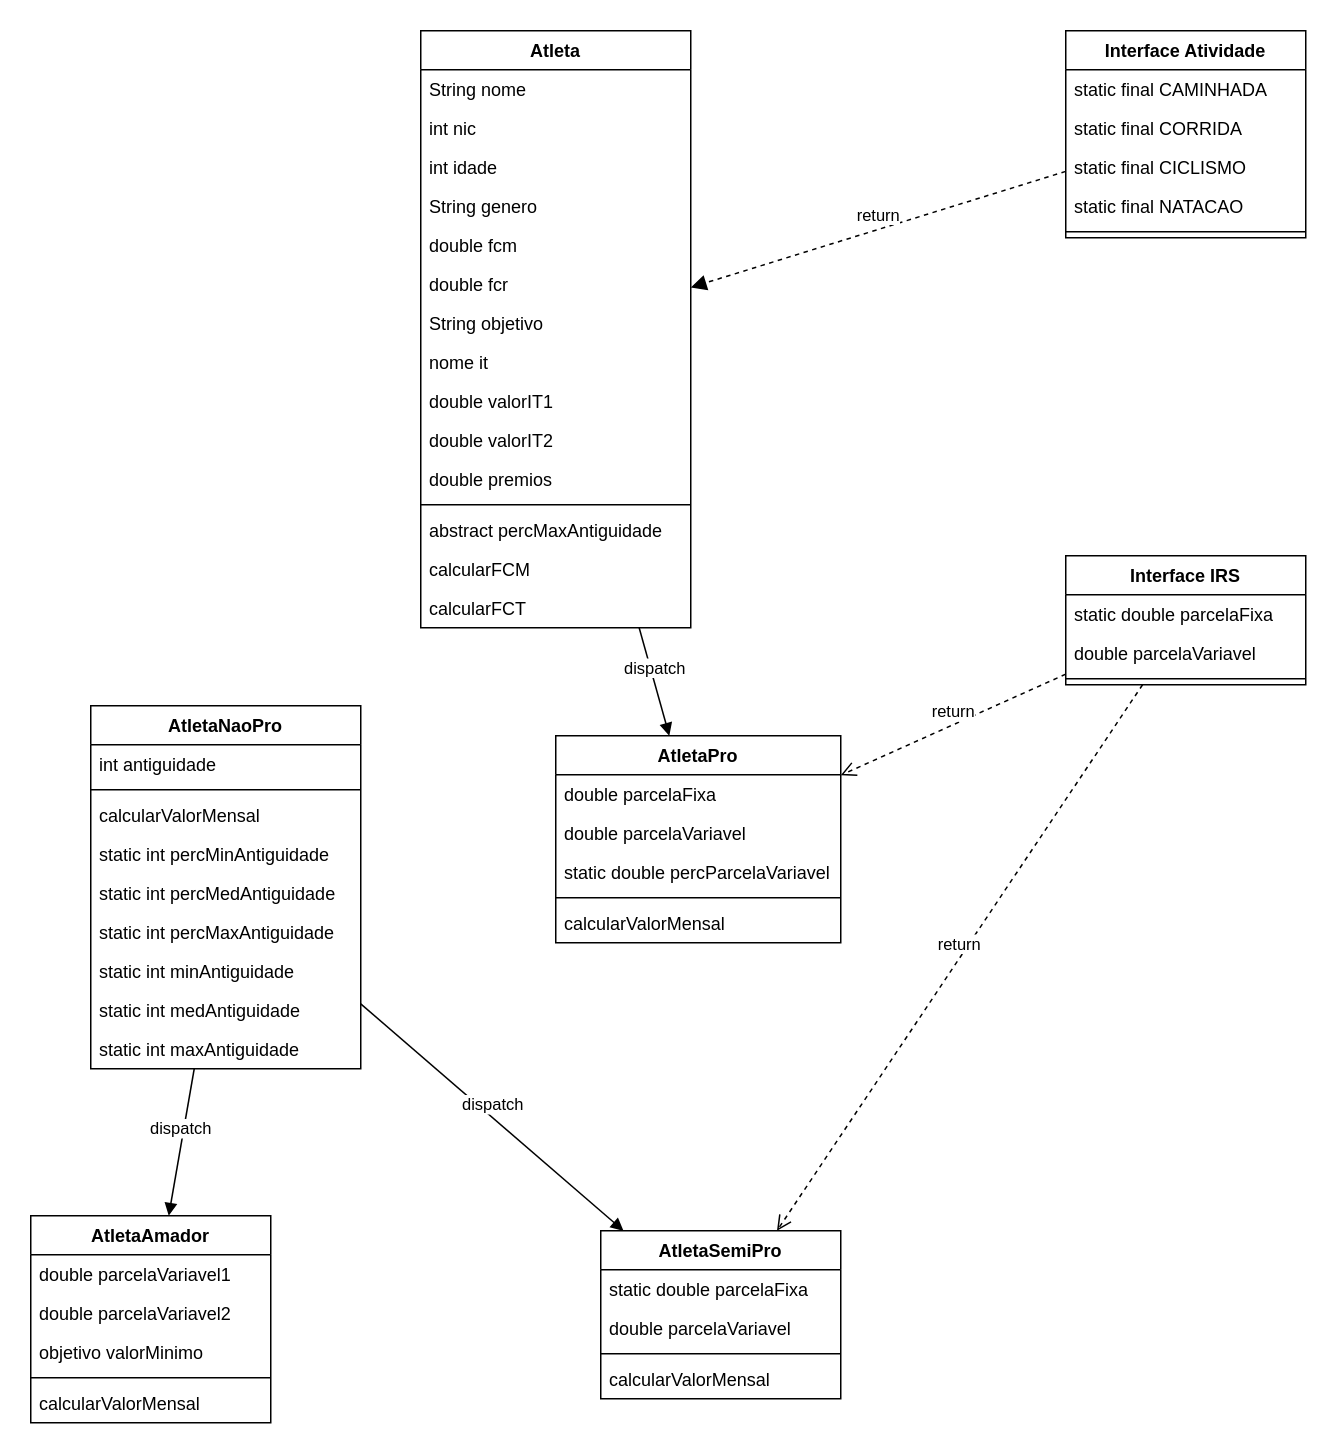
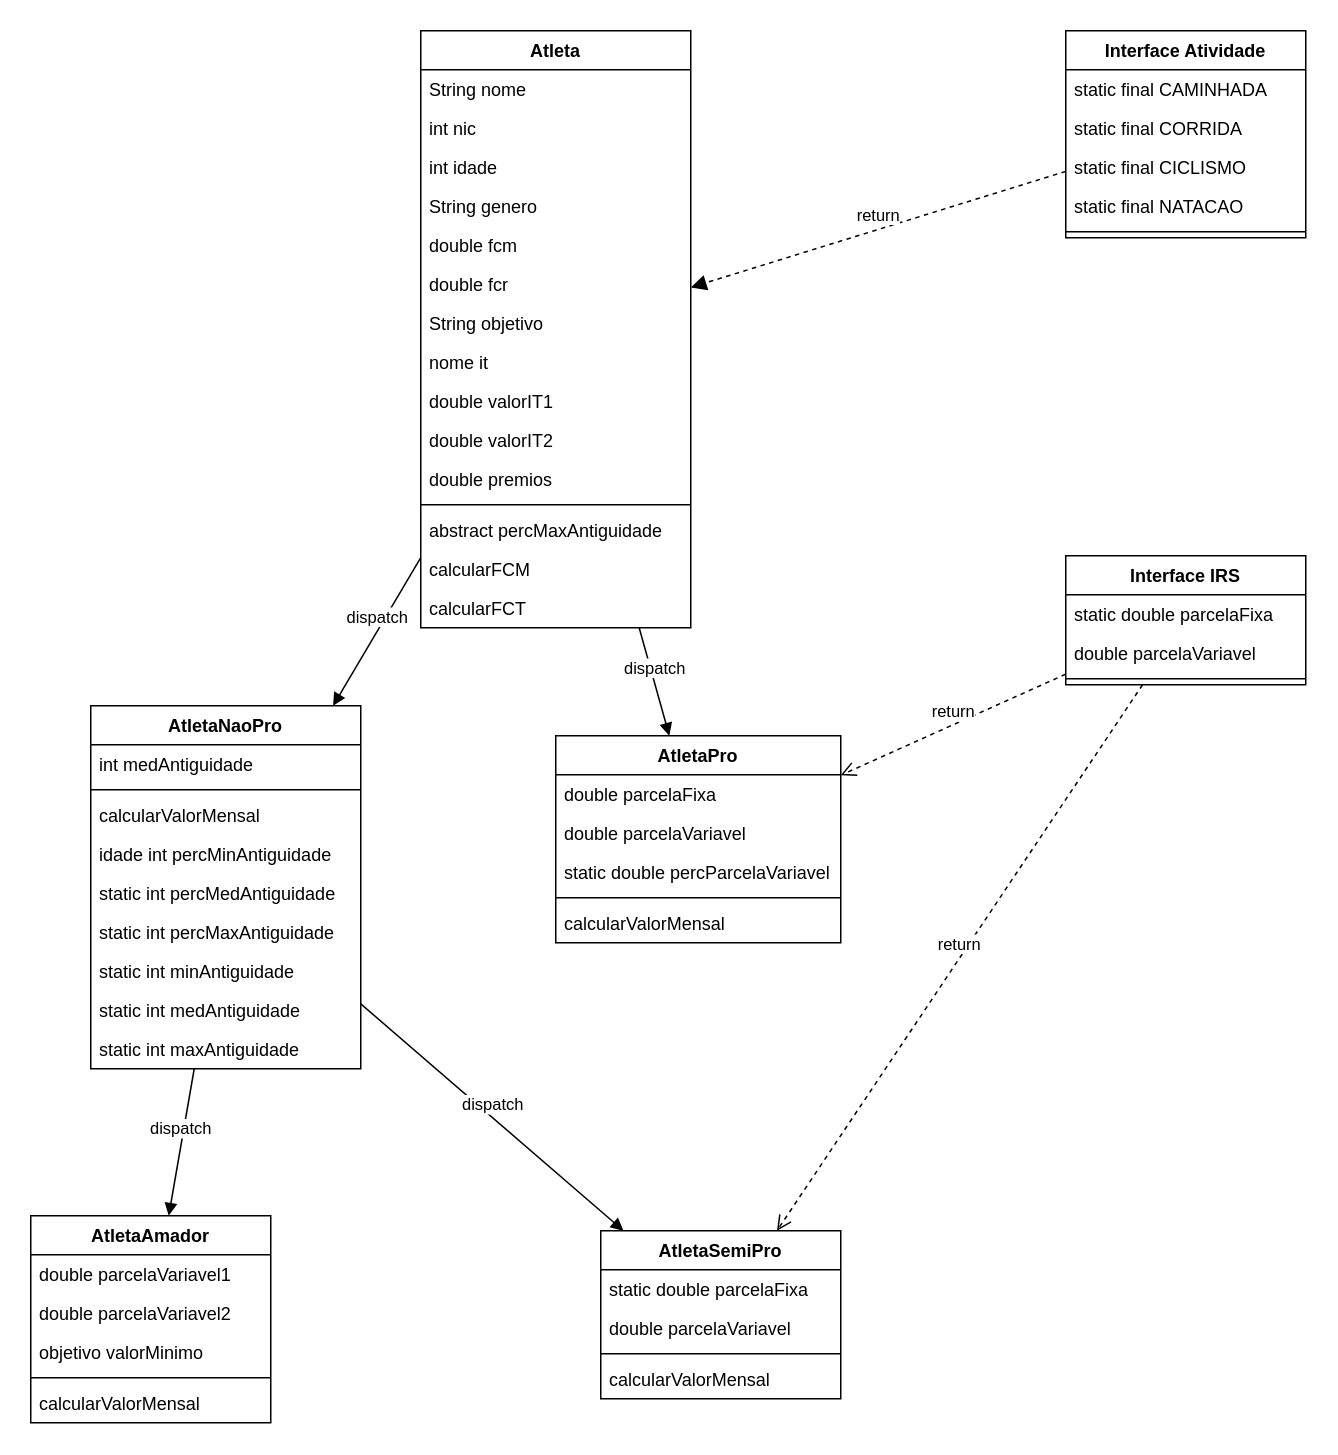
none -> (379, 628)
(165, 765) -> (180, 765)
(229, 855) -> (224, 855)
